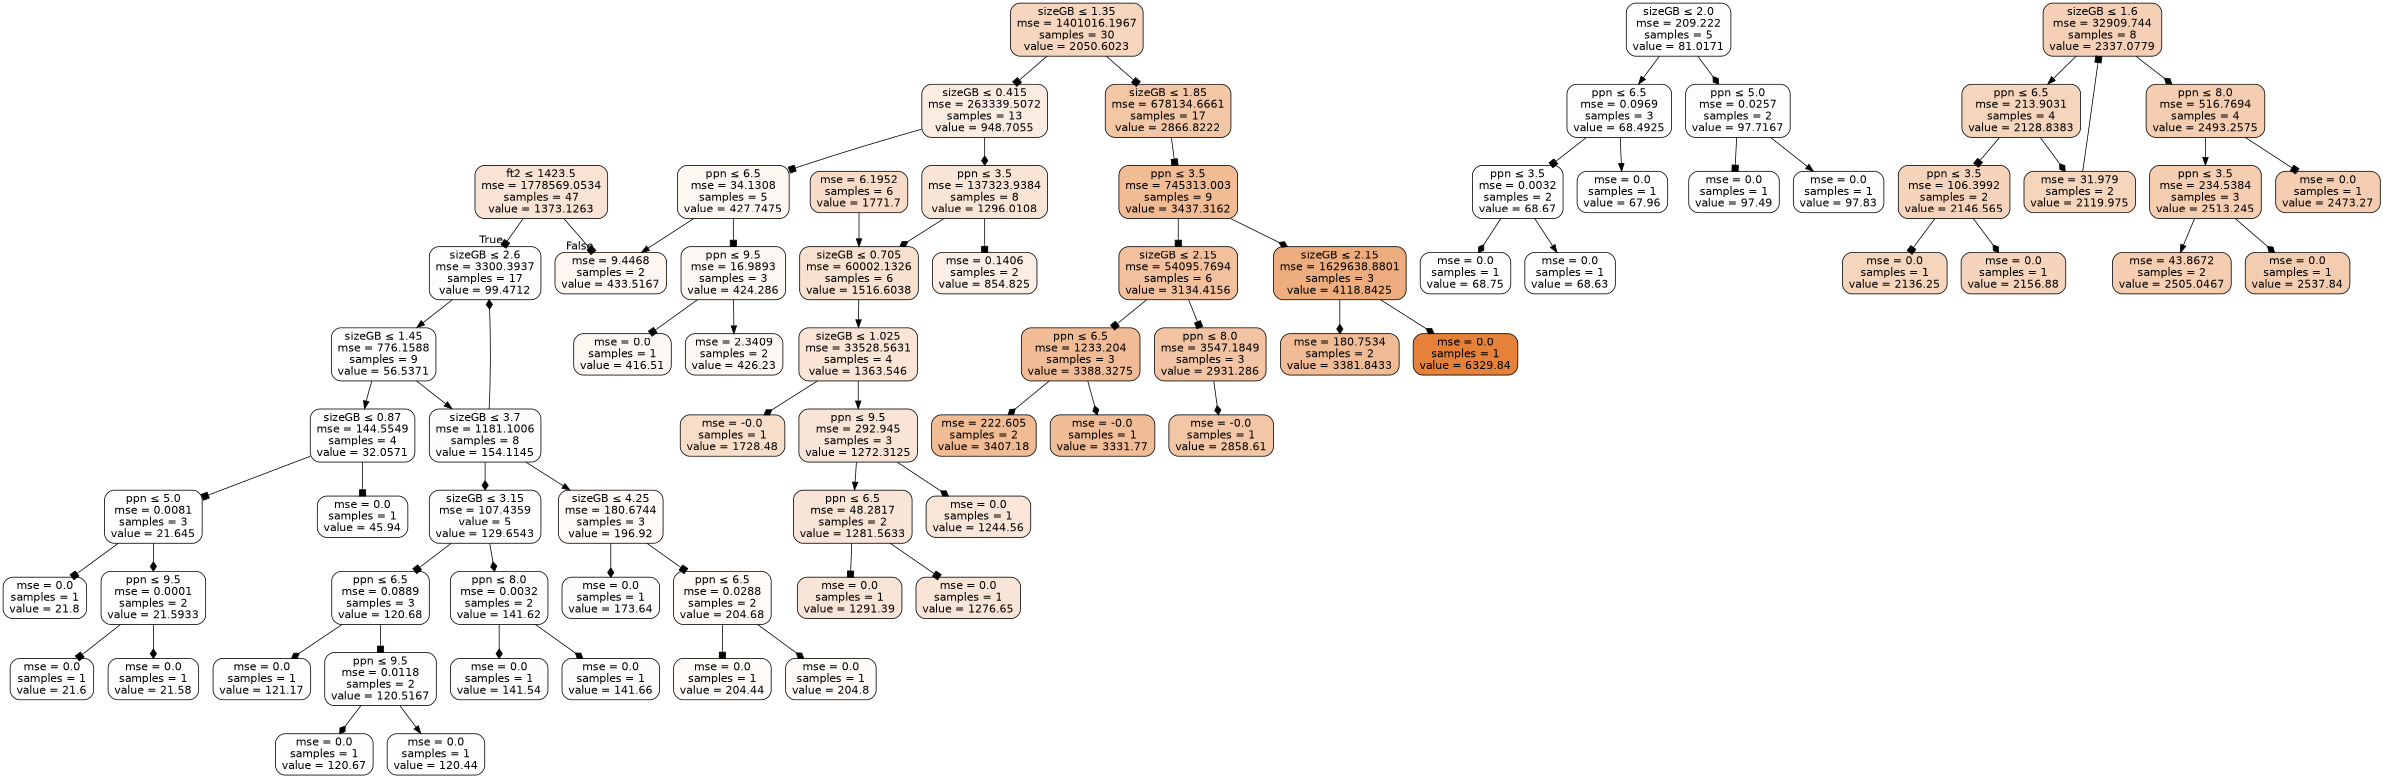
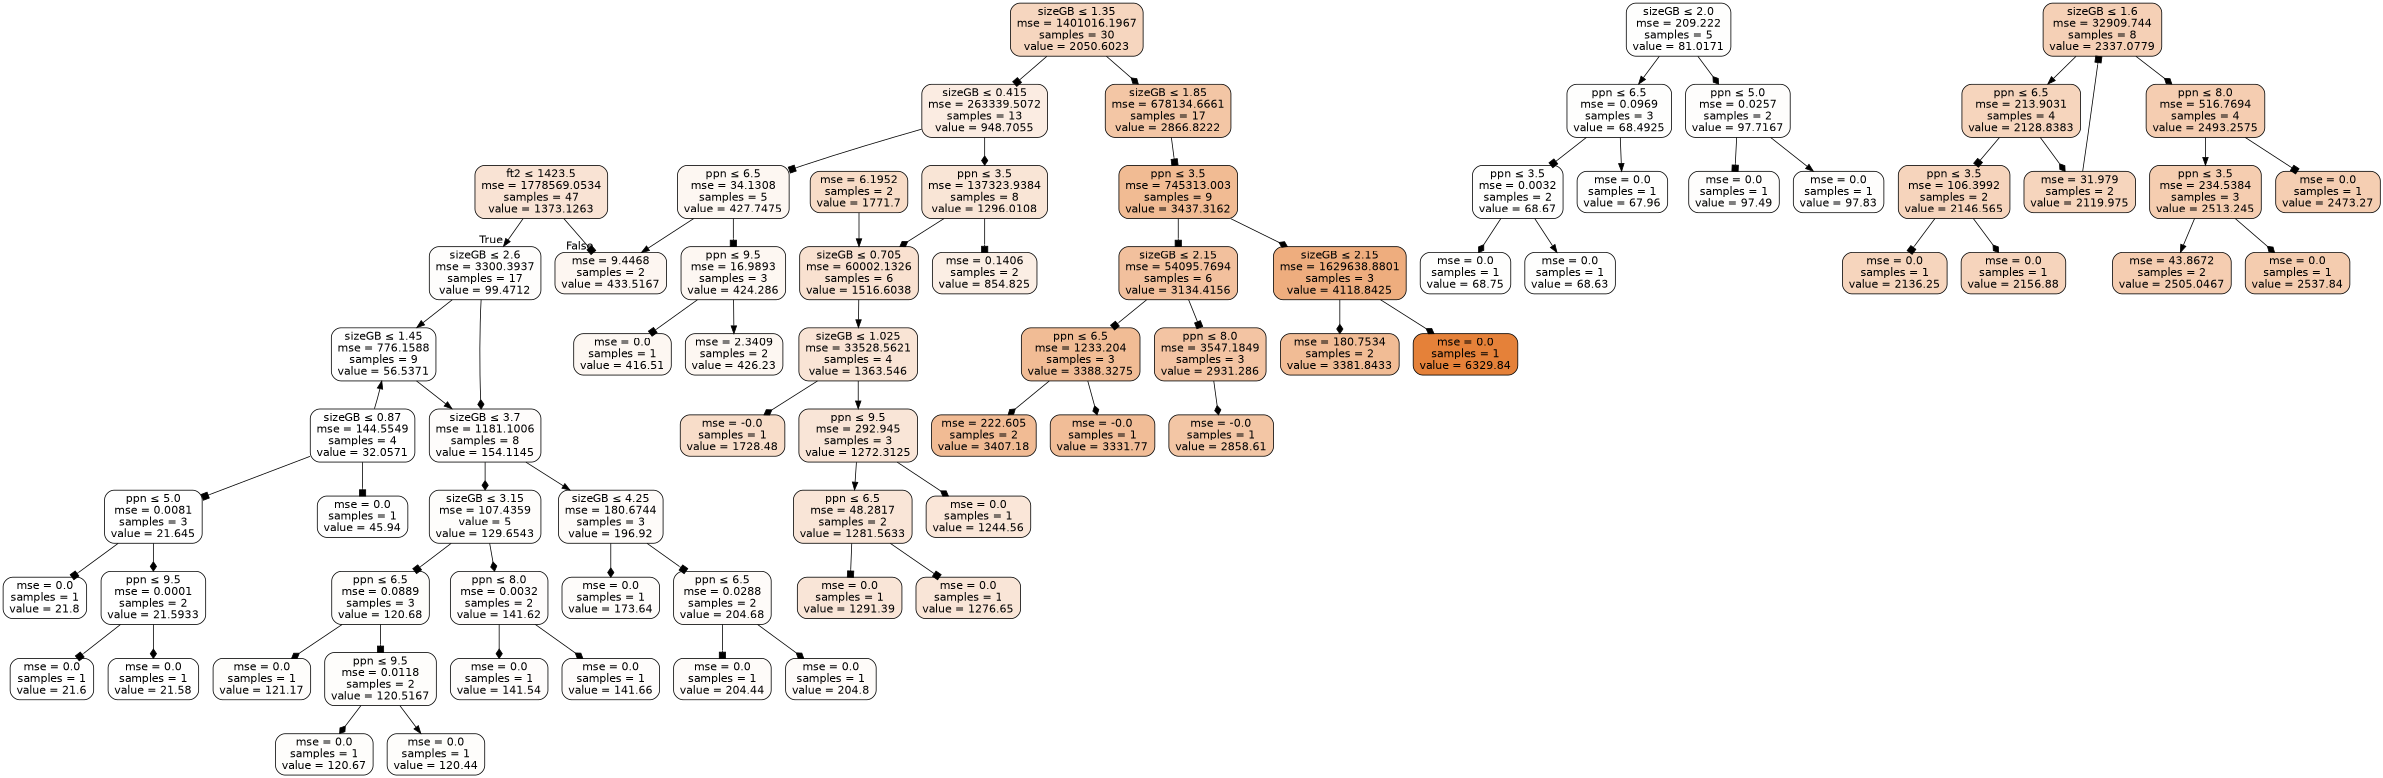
(1119, 68) -> (1119, 68)
(859, 192) -> (859, 192)
(516, 229) -> (516, 229)
(858, 348) -> (858, 348)
(490, 359) -> (480, 350)
(369, 391) -> (377, 399)
